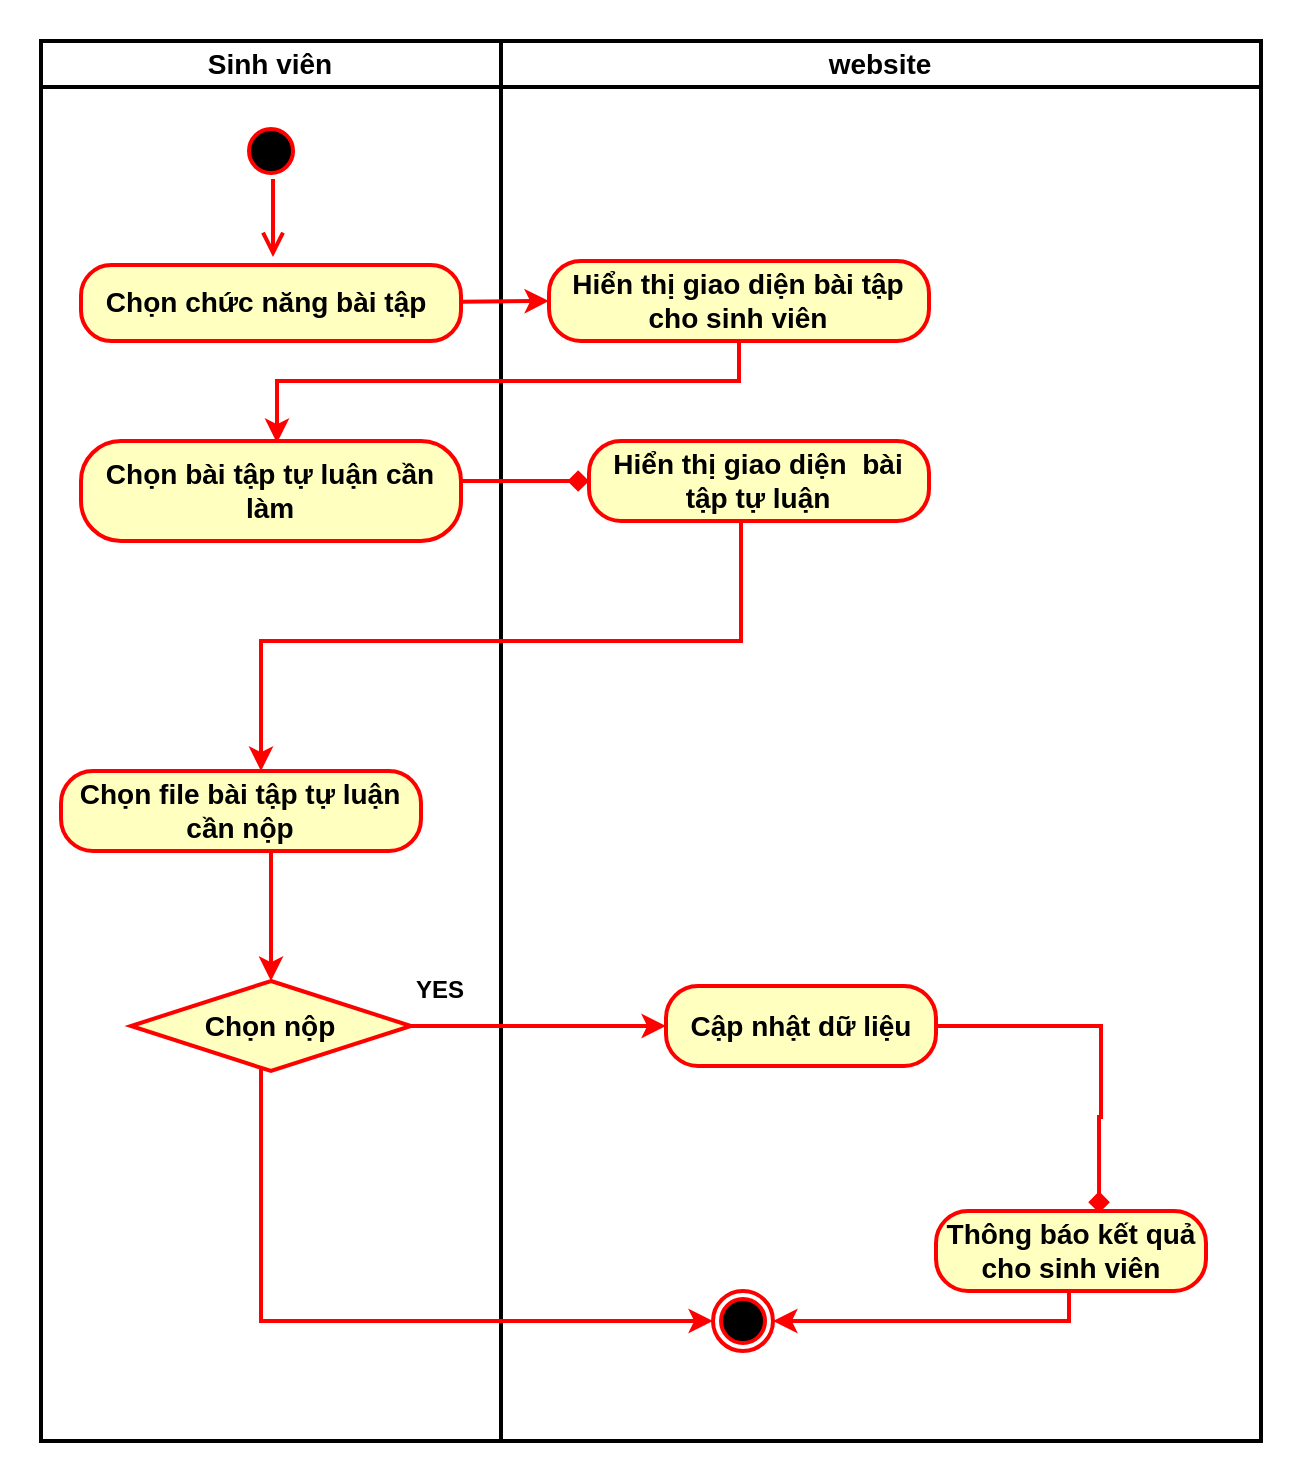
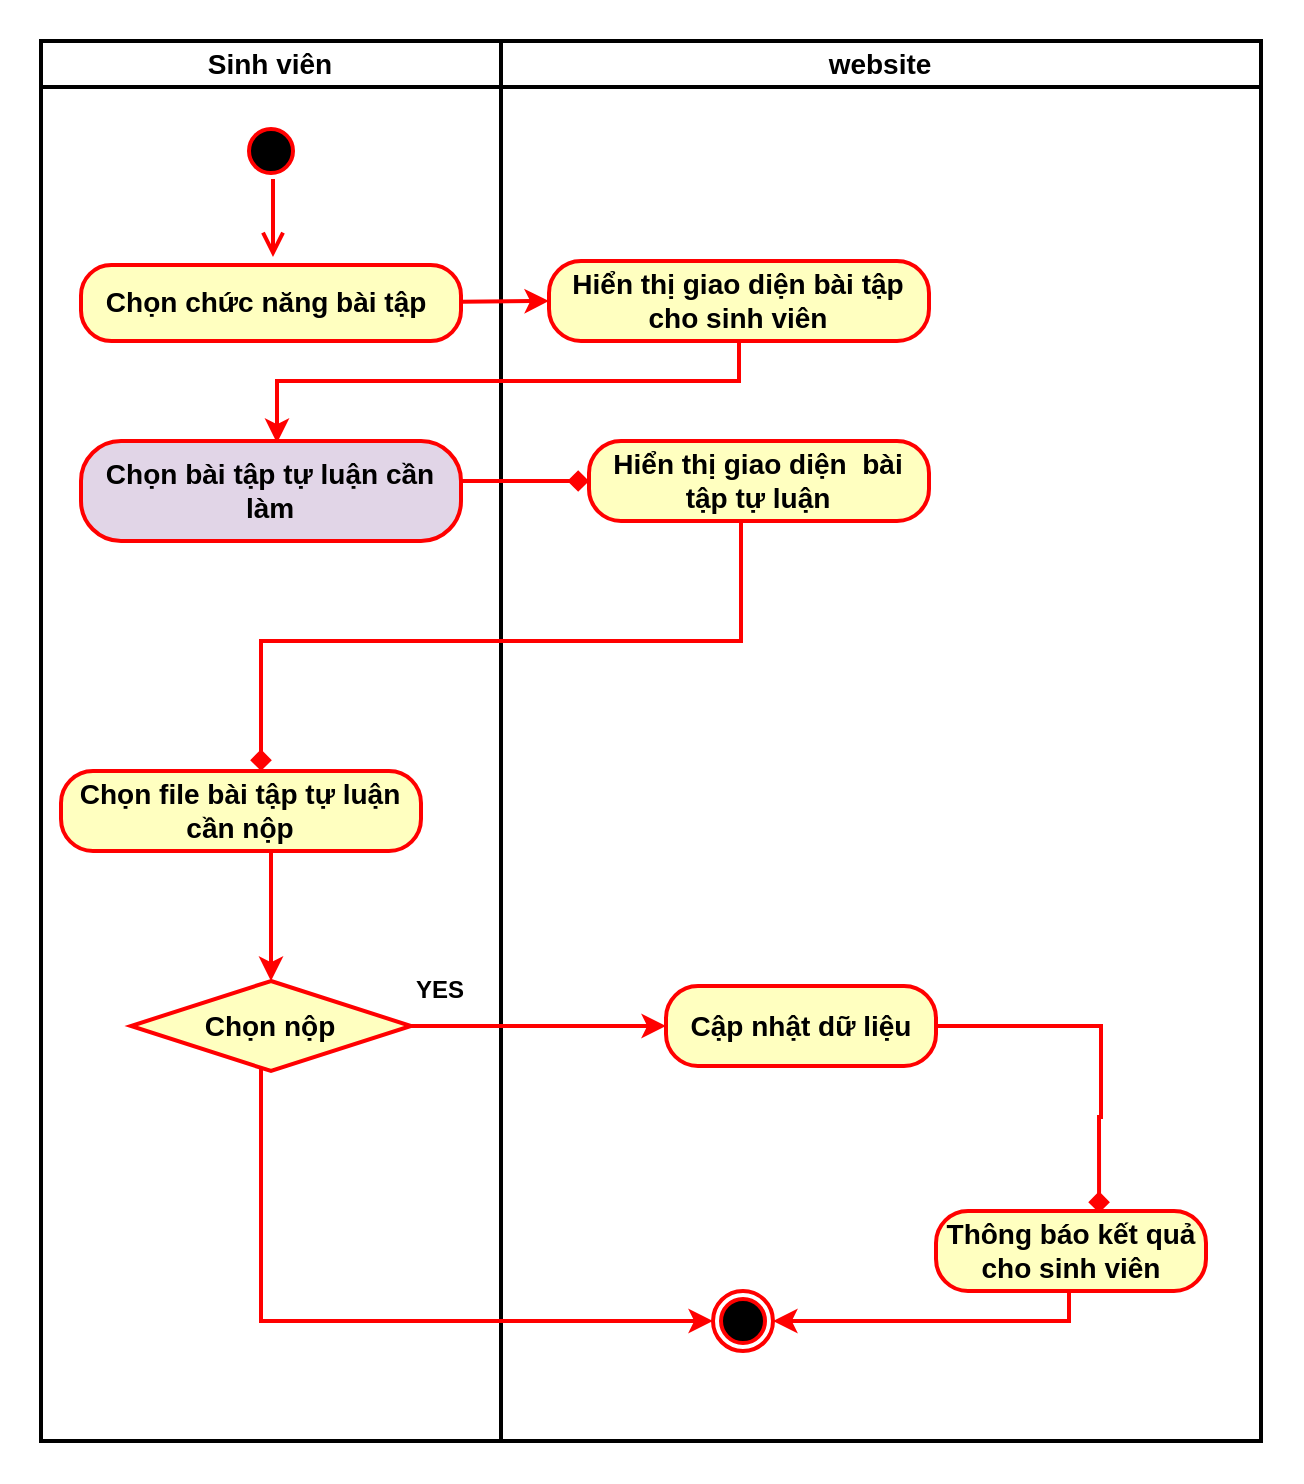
(271, 491) -> (271, 491)
(261, 751) -> (261, 750)
